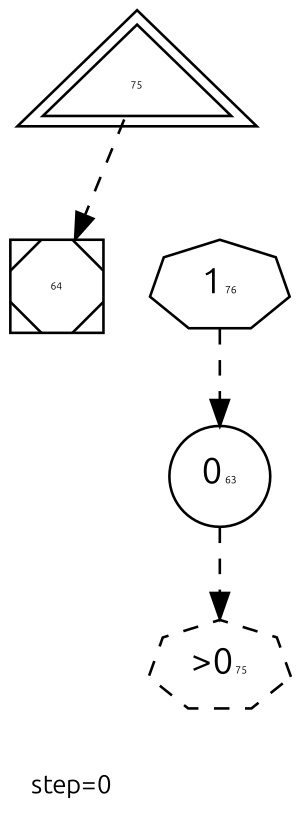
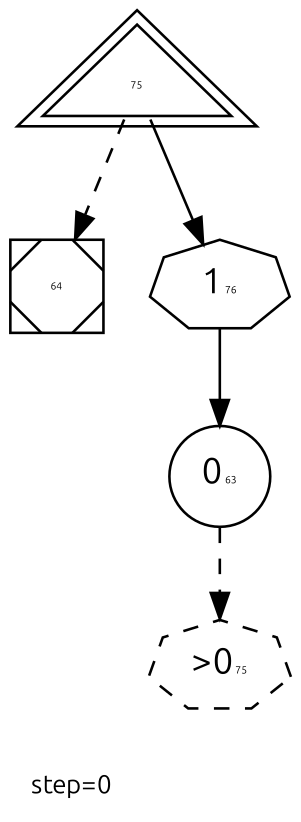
none -> (172, 170)
(220, 364) -> (220, 364)
